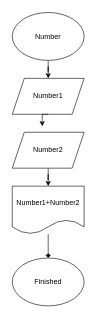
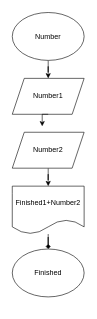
(48, 203) -> (48, 203)
(48, 282) -> (48, 273)
